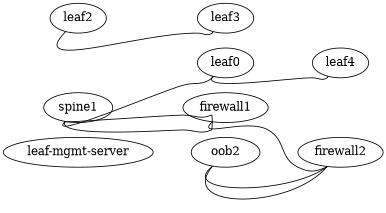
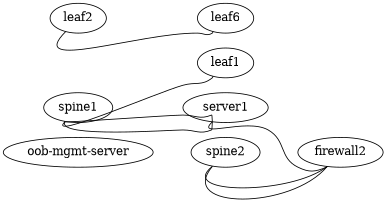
(226, 18) -> (226, 18)
(226, 63) -> (226, 63)
(341, 63) -> none
(226, 108) -> (226, 108)
(78, 152) -> (78, 152)
(226, 152) -> (226, 152)
